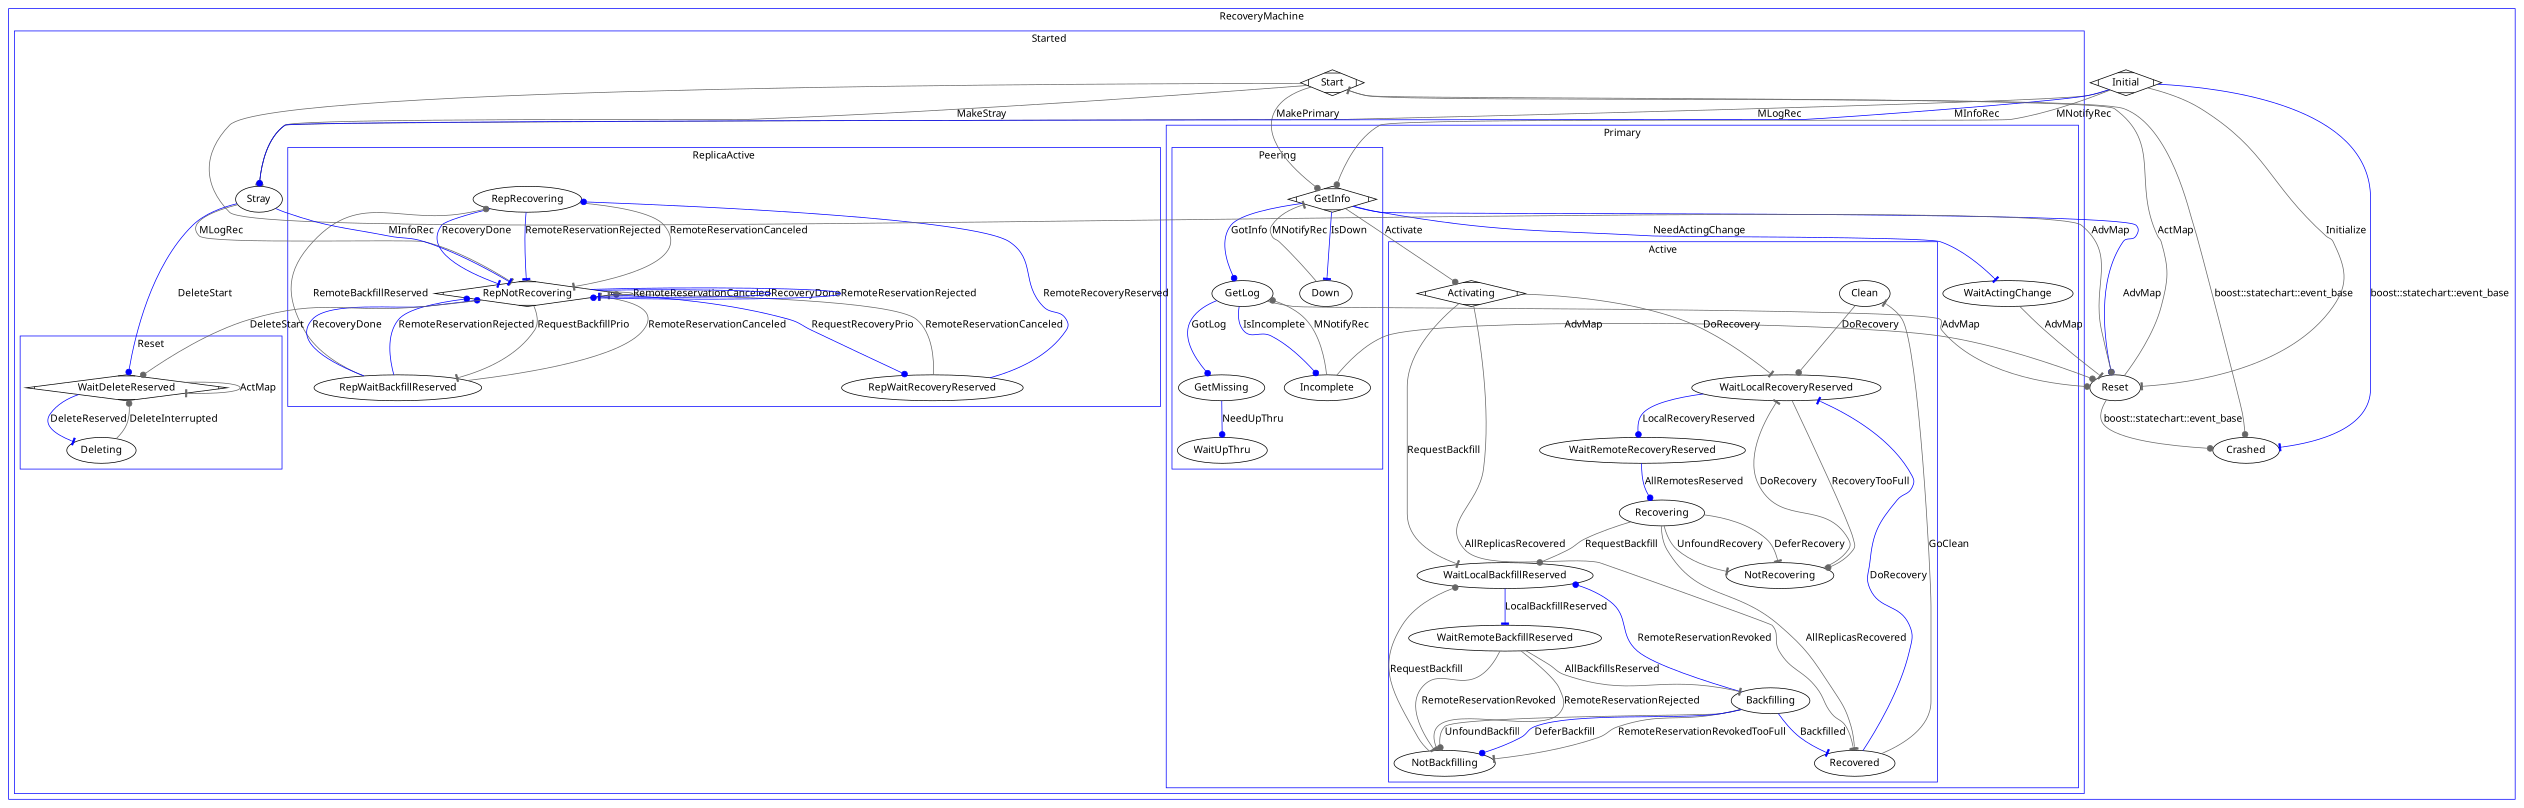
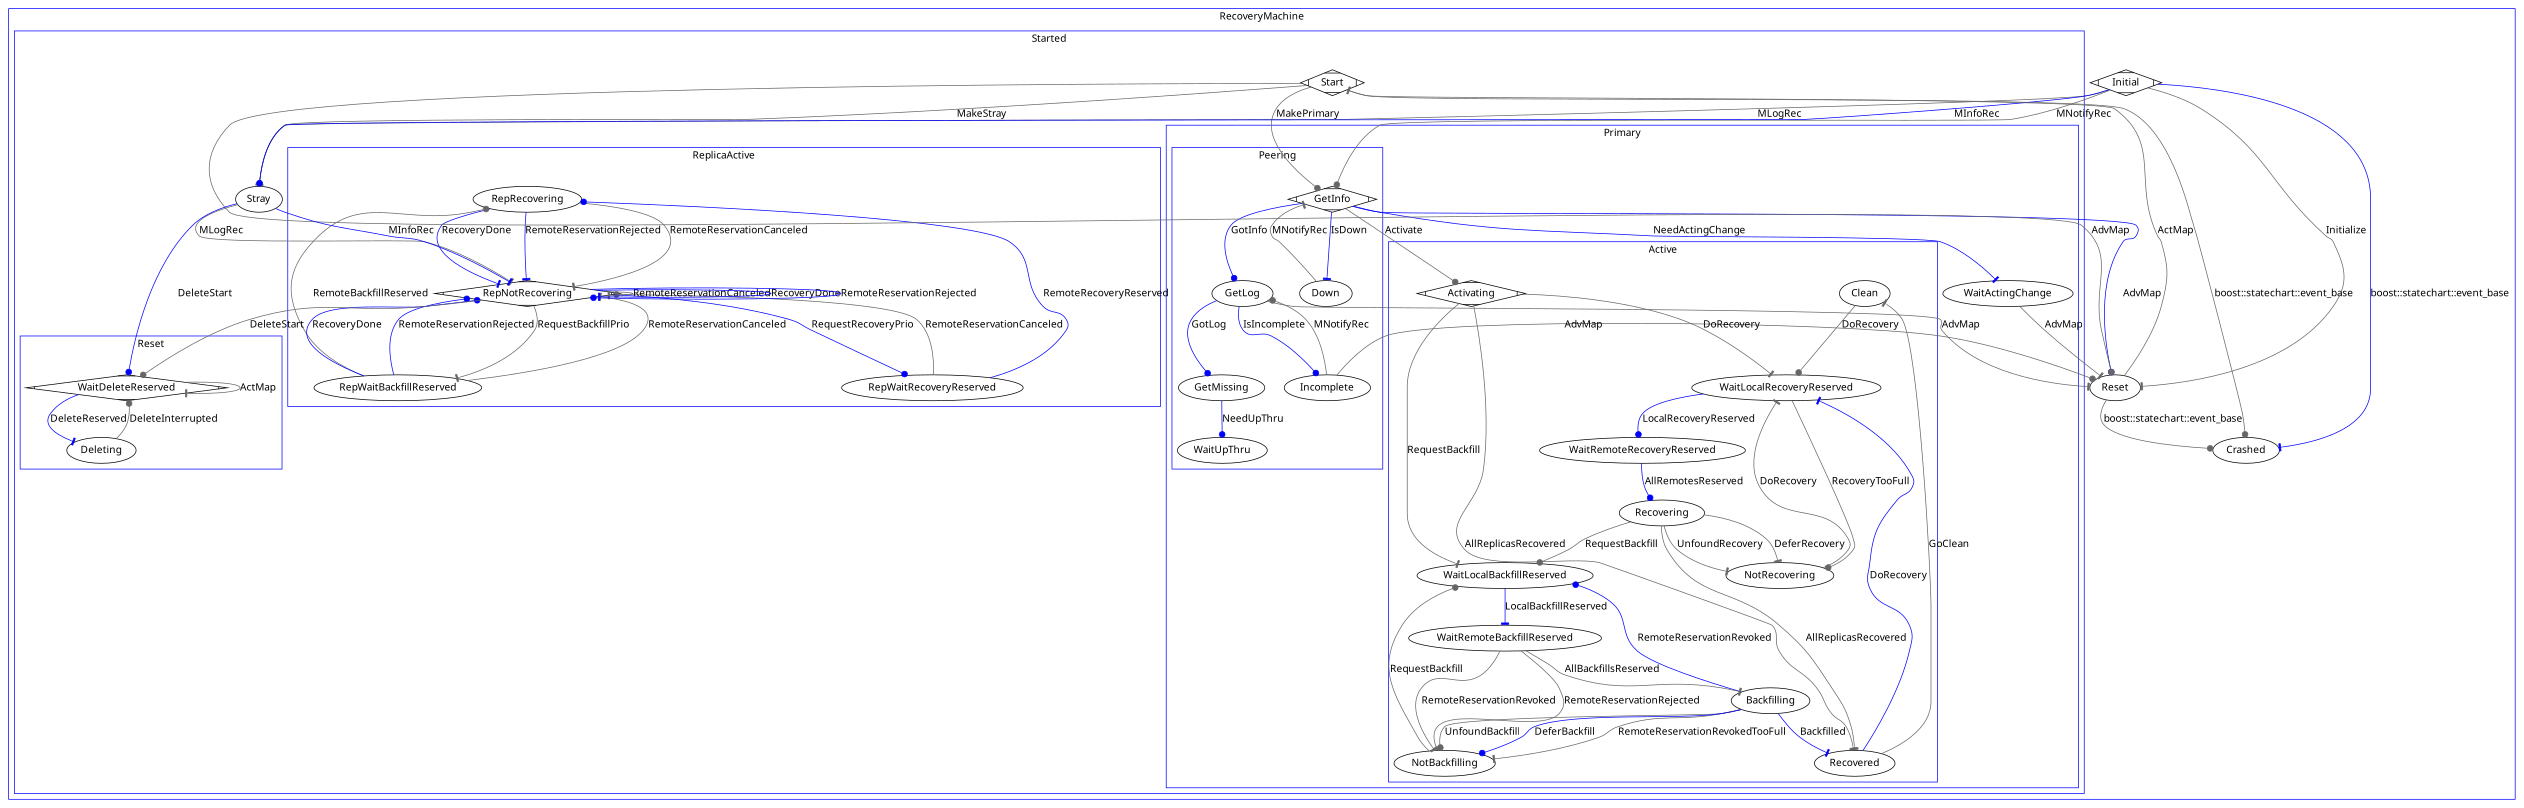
(1689, 310) -> (1689, 310)
